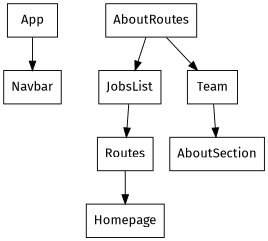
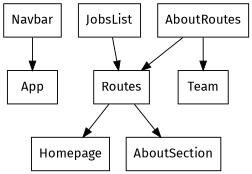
(32, 49) -> (32, 49)
(142, 49) -> (166, 51)
(214, 116) -> (145, 117)
